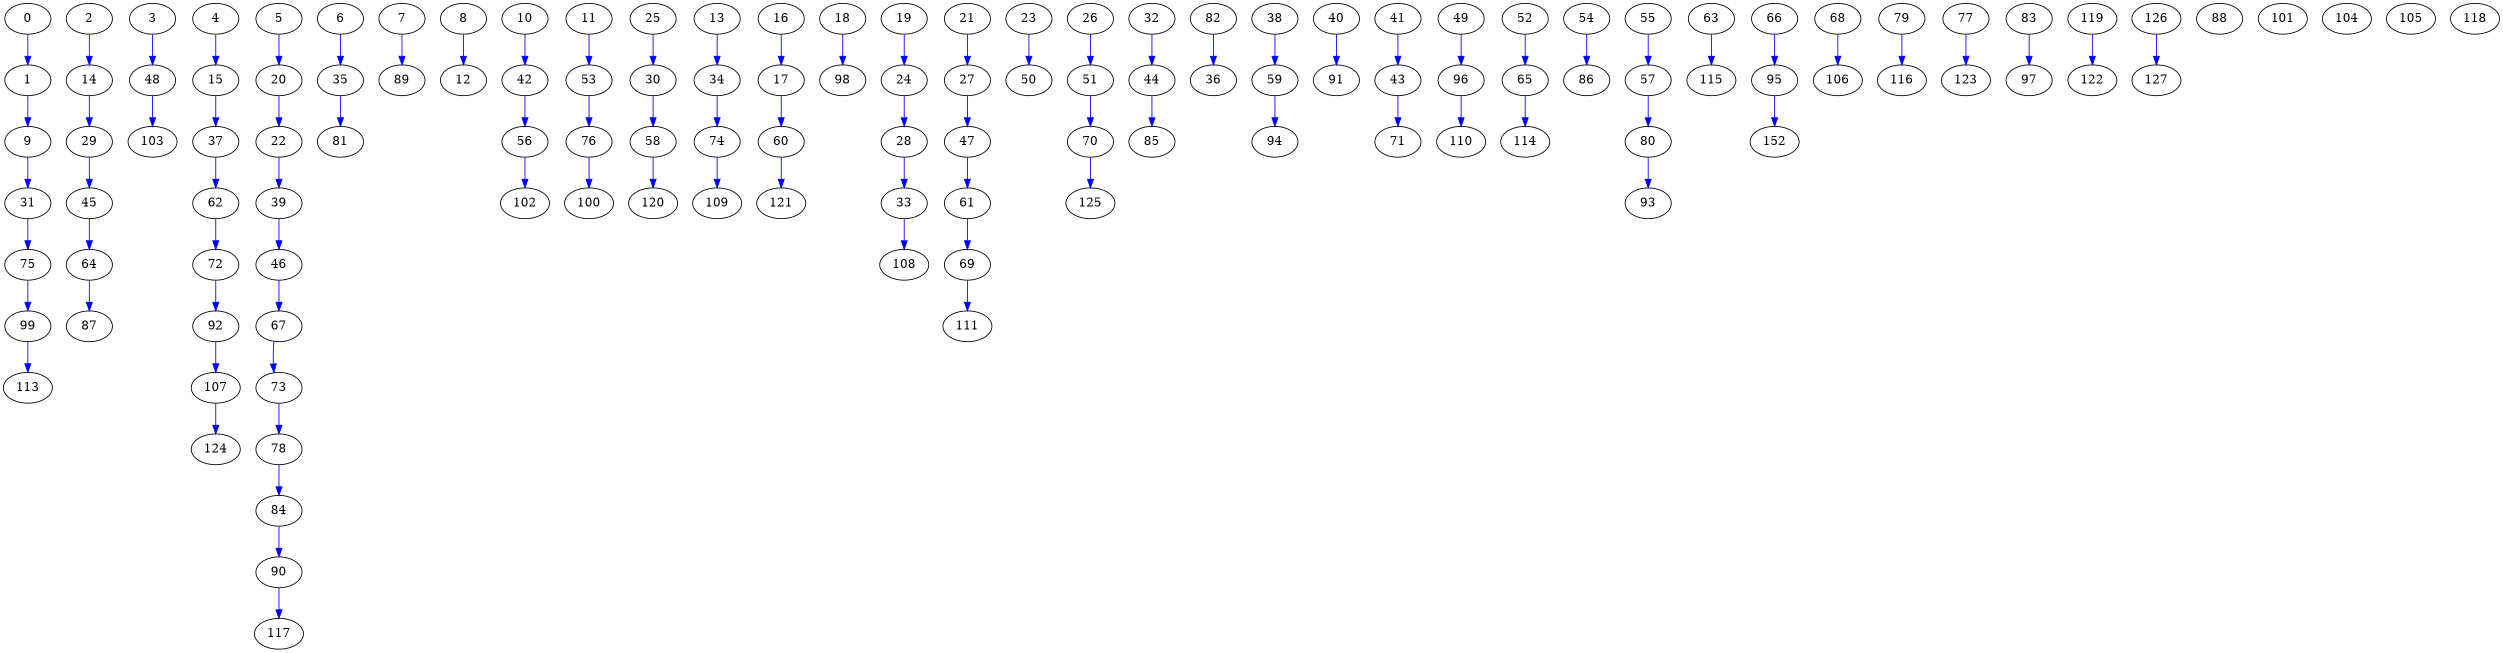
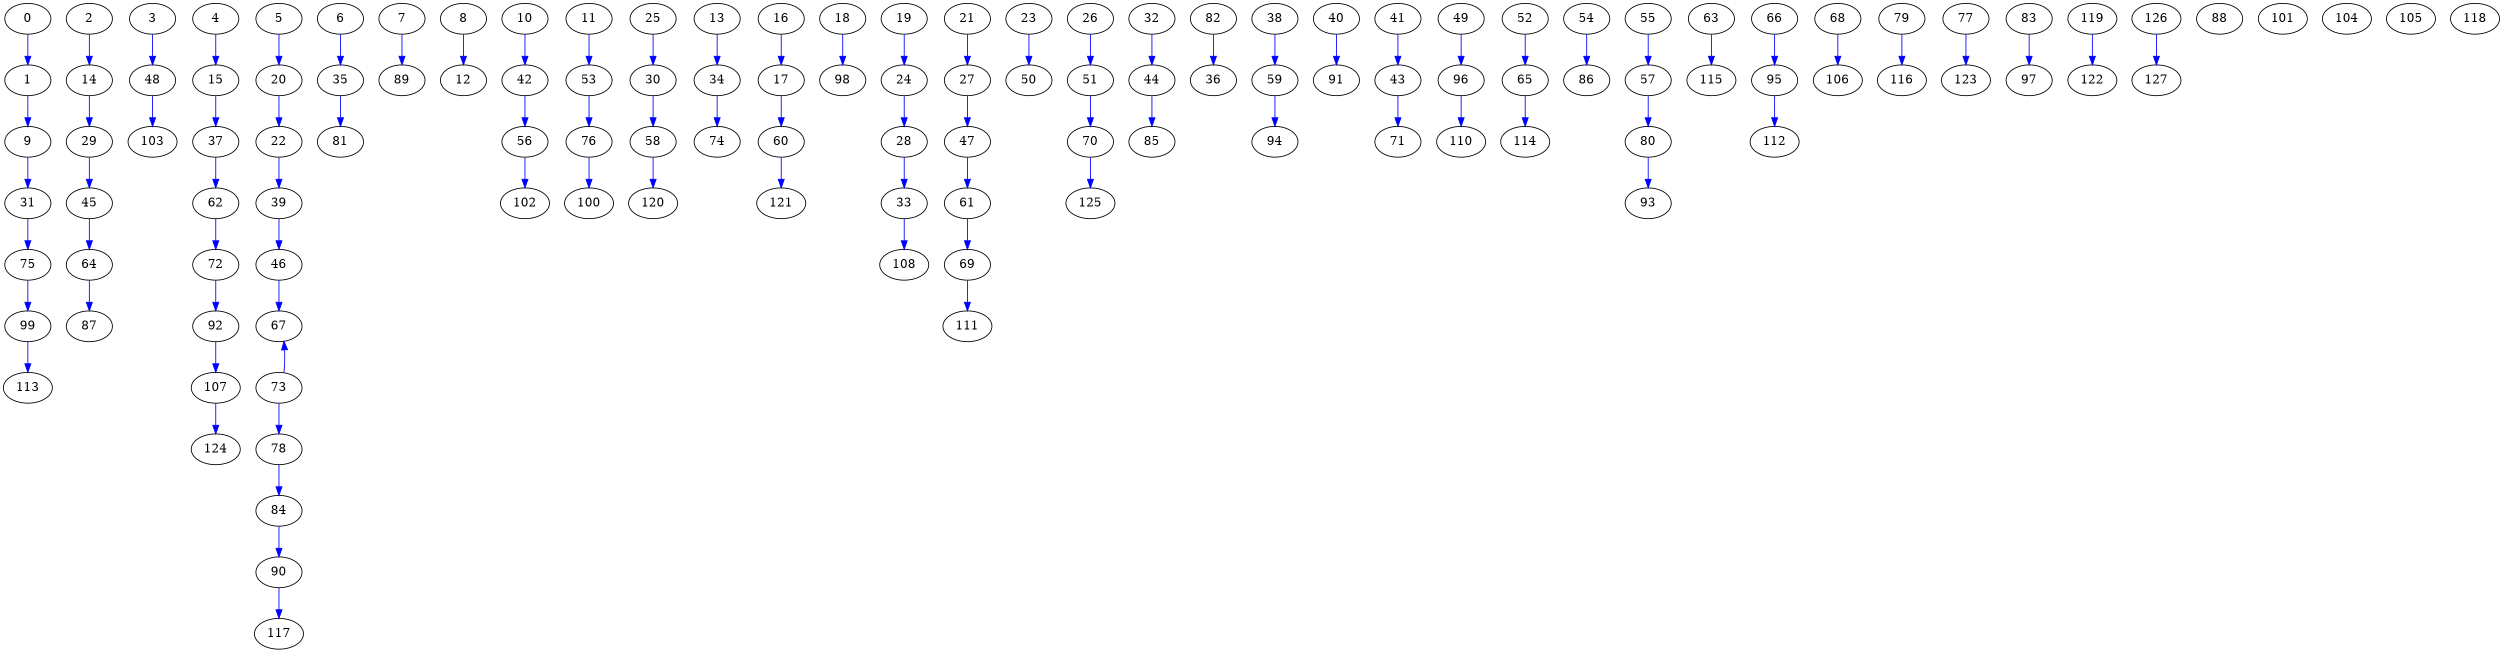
(1775, 142) -> (1775, 142)
(717, 203) -> none
(273, 353) -> (285, 361)
